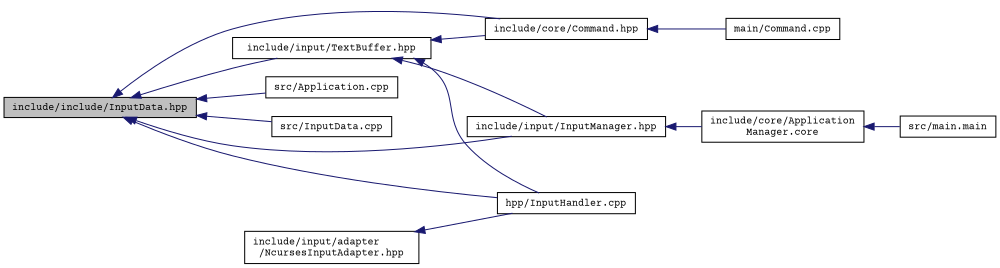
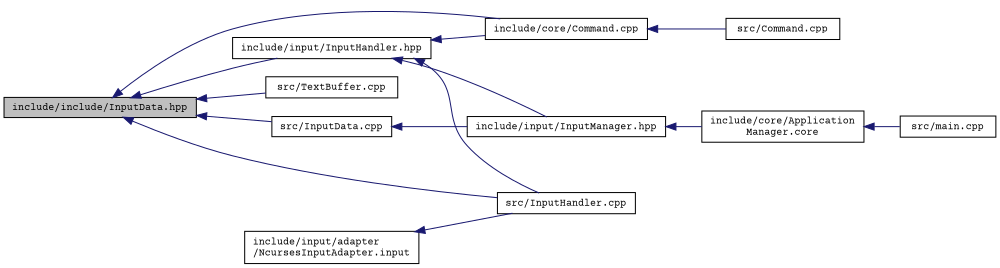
(566, 29) -> (566, 29)
(783, 29) -> (783, 29)
(332, 48) -> (332, 48)
(332, 87) -> (332, 87)
(948, 127) -> (948, 127)
(323, 152) -> (435, 127)
(566, 203) -> (566, 203)
(332, 247) -> (332, 247)
